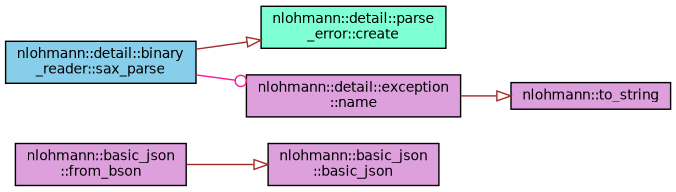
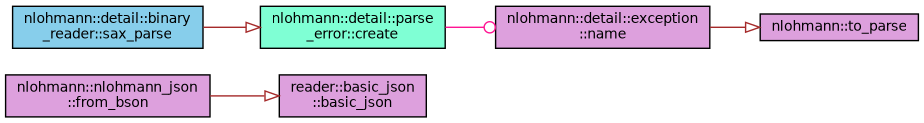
(216, 78) -> (465, 27)
(591, 96) -> (839, 27)
(101, 164) -> (108, 96)
(354, 164) -> (353, 96)
